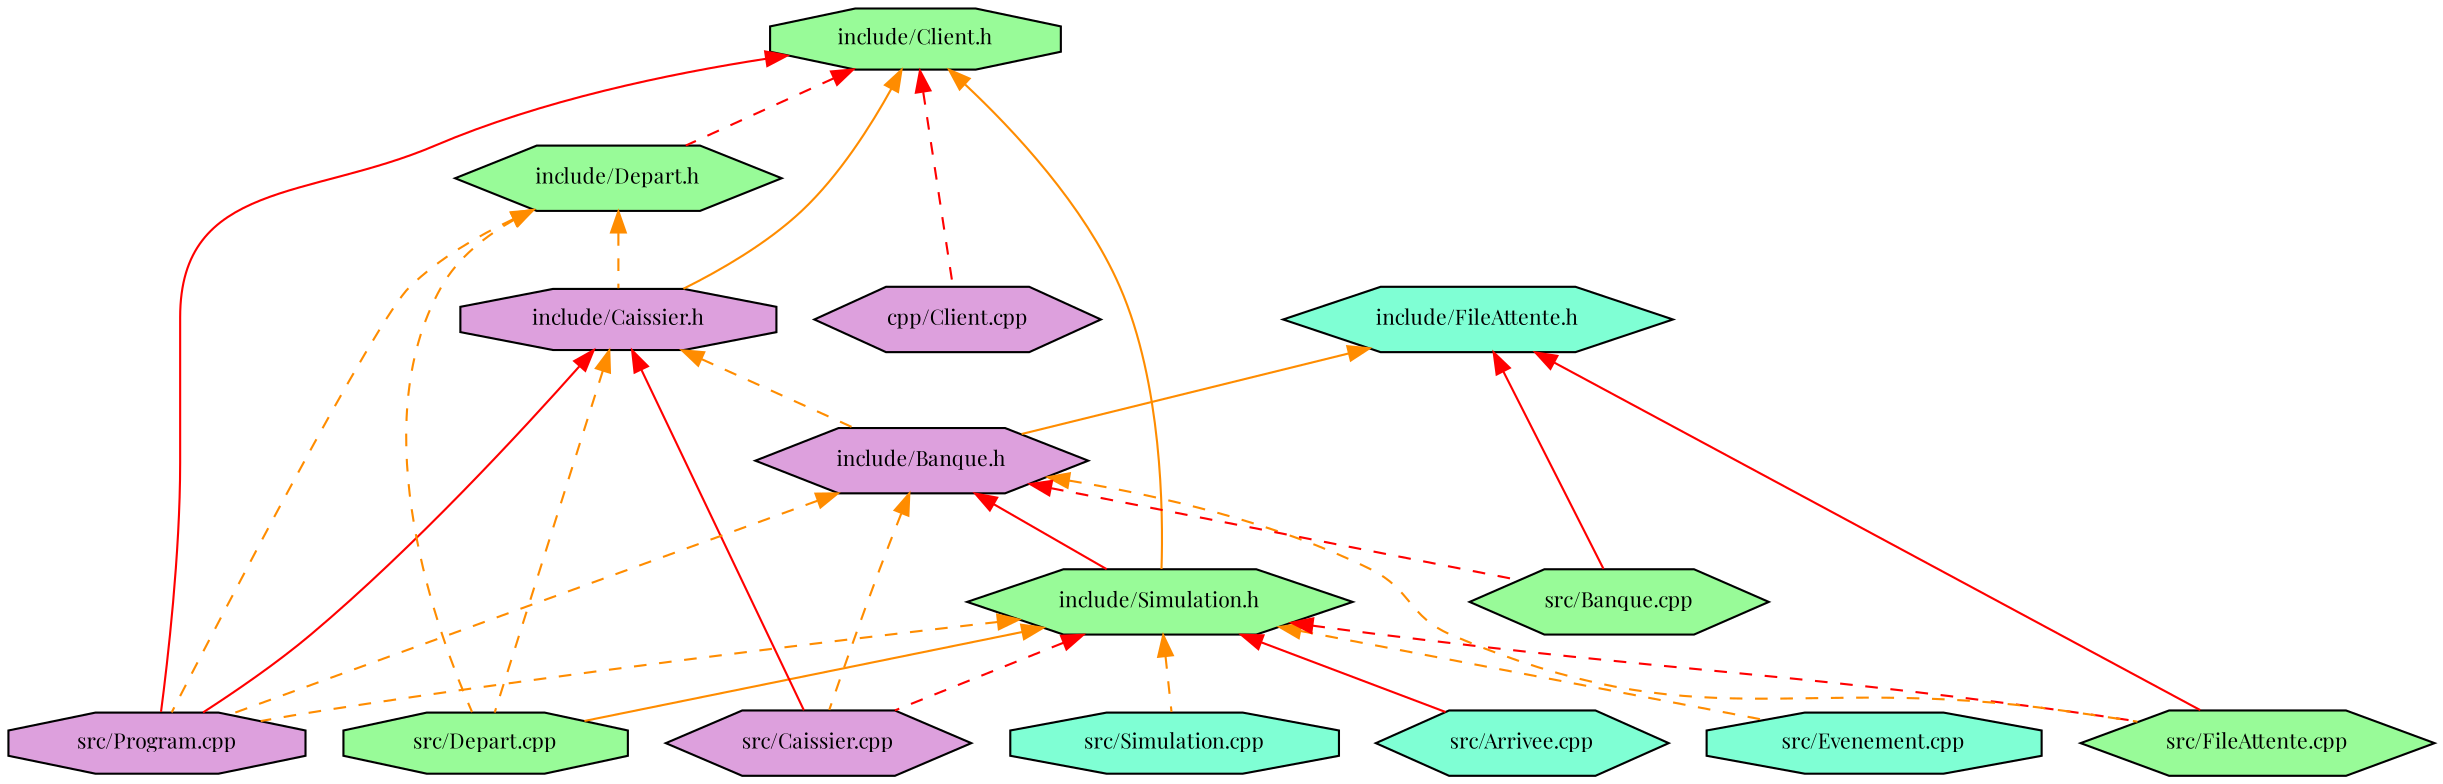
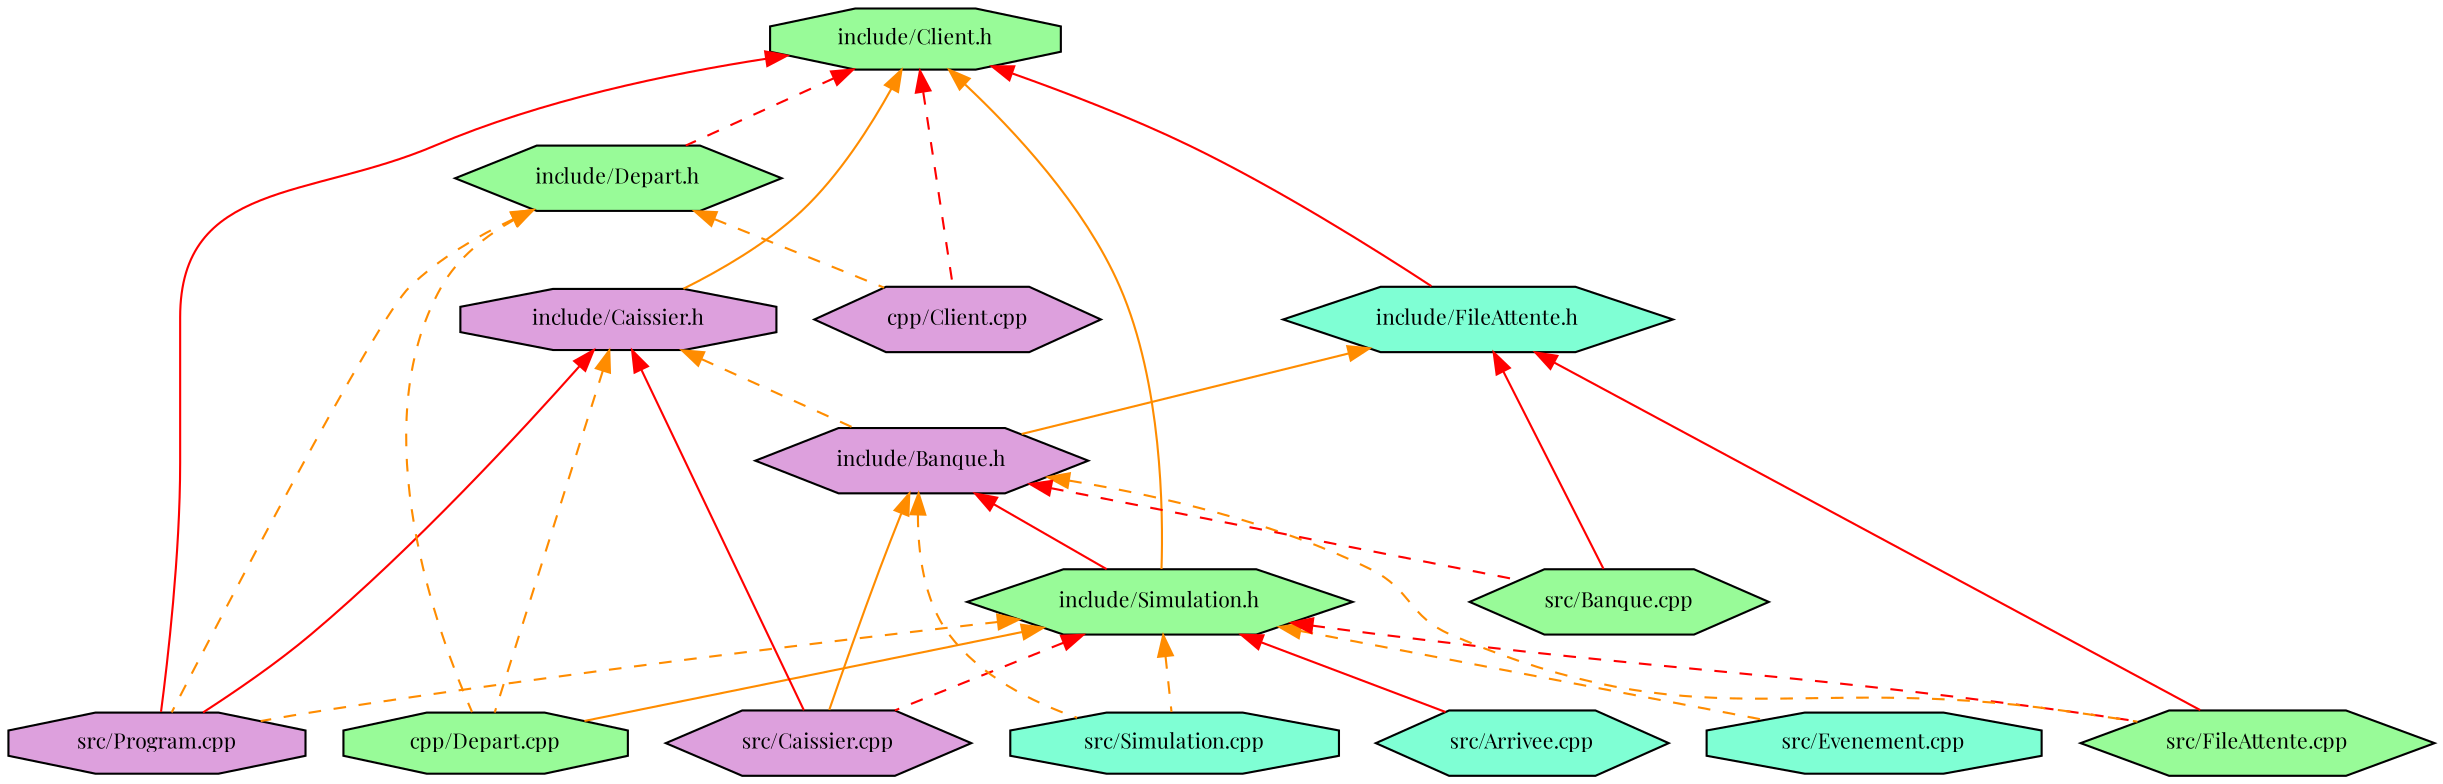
none -> (1229, 166)
(618, 261) -> (799, 253)
(864, 611) -> (864, 611)
(509, 613) -> (973, 660)
(486, 743) -> (486, 743)
